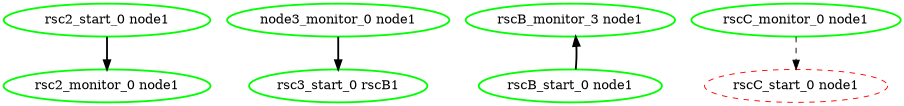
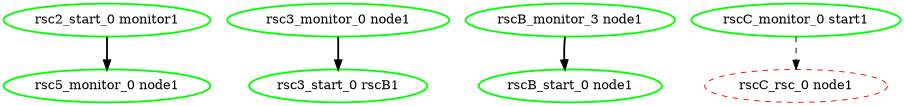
(107, 20) -> (107, 20)
(338, 20) -> (338, 20)
(796, 20) -> (796, 20)
(576, 58) -> (564, 49)
(107, 86) -> (107, 86)
(796, 86) -> (796, 86)
